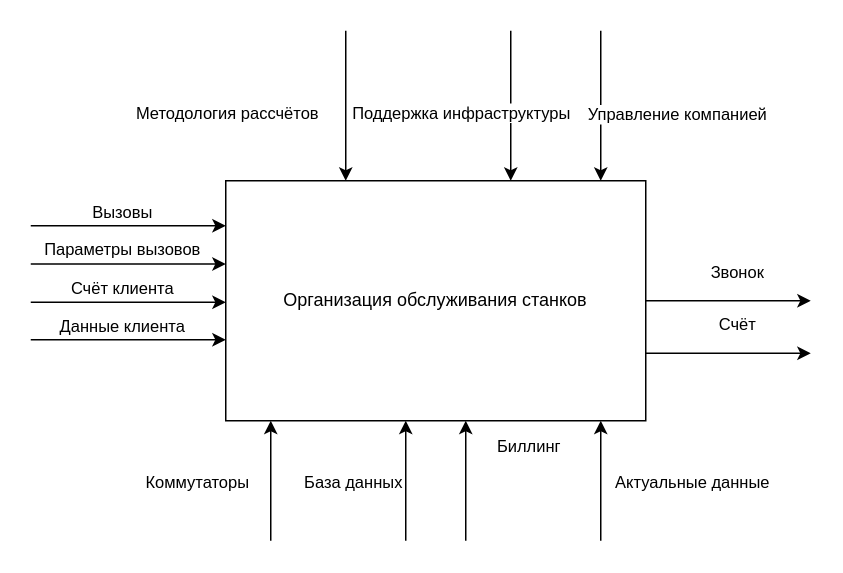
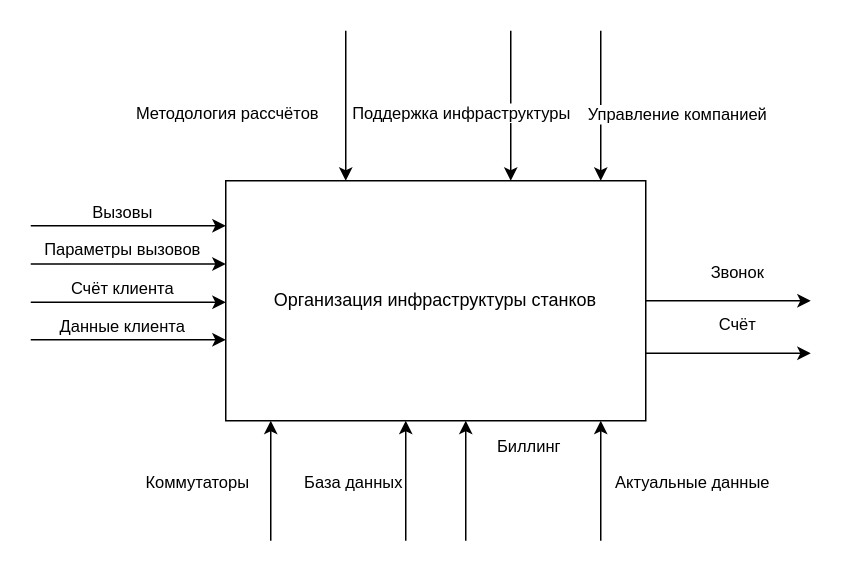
(436, 301) -> (436, 301)
